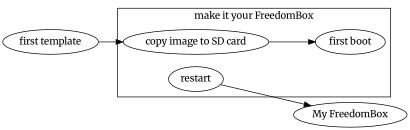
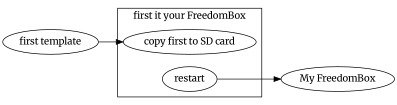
(254, 16) -> (190, 16)
(196, 42) -> (190, 42)
(350, 42) -> none
